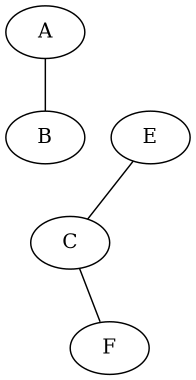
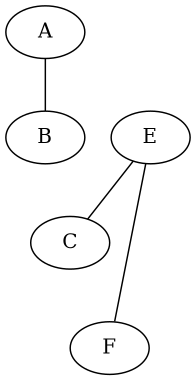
(90, 295) -> (130, 243)
